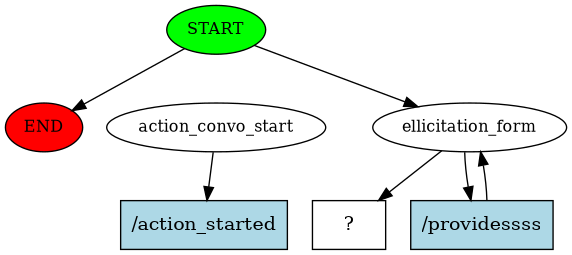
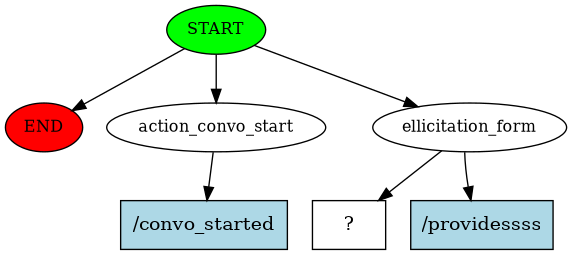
none -> (216, 72)
(486, 183) -> none
(204, 225) -> (204, 225)
